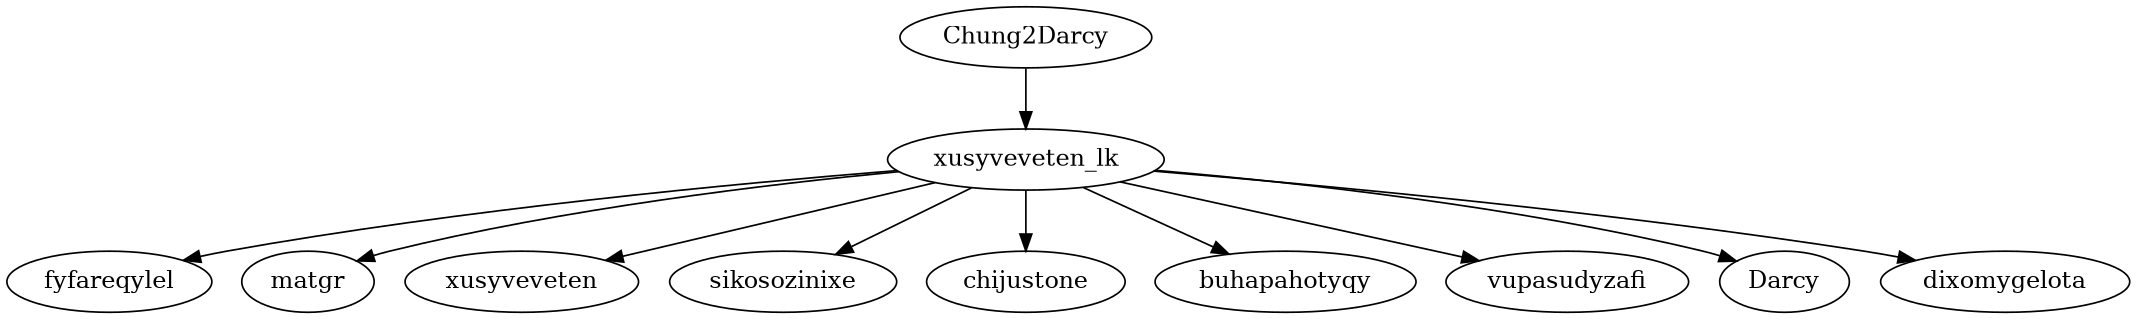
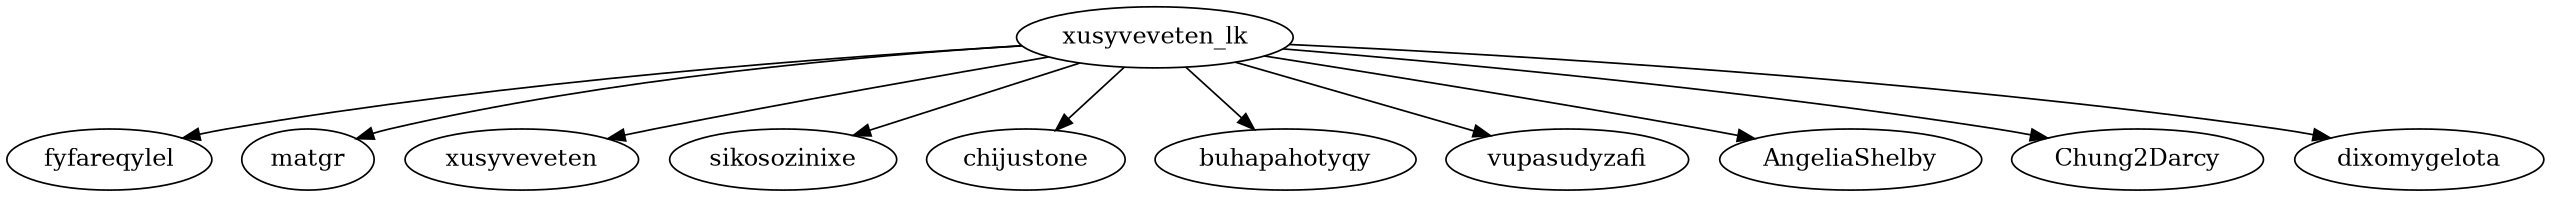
(1026, 90) -> (1658, 85)
(1784, 282) -> (1851, 160)
